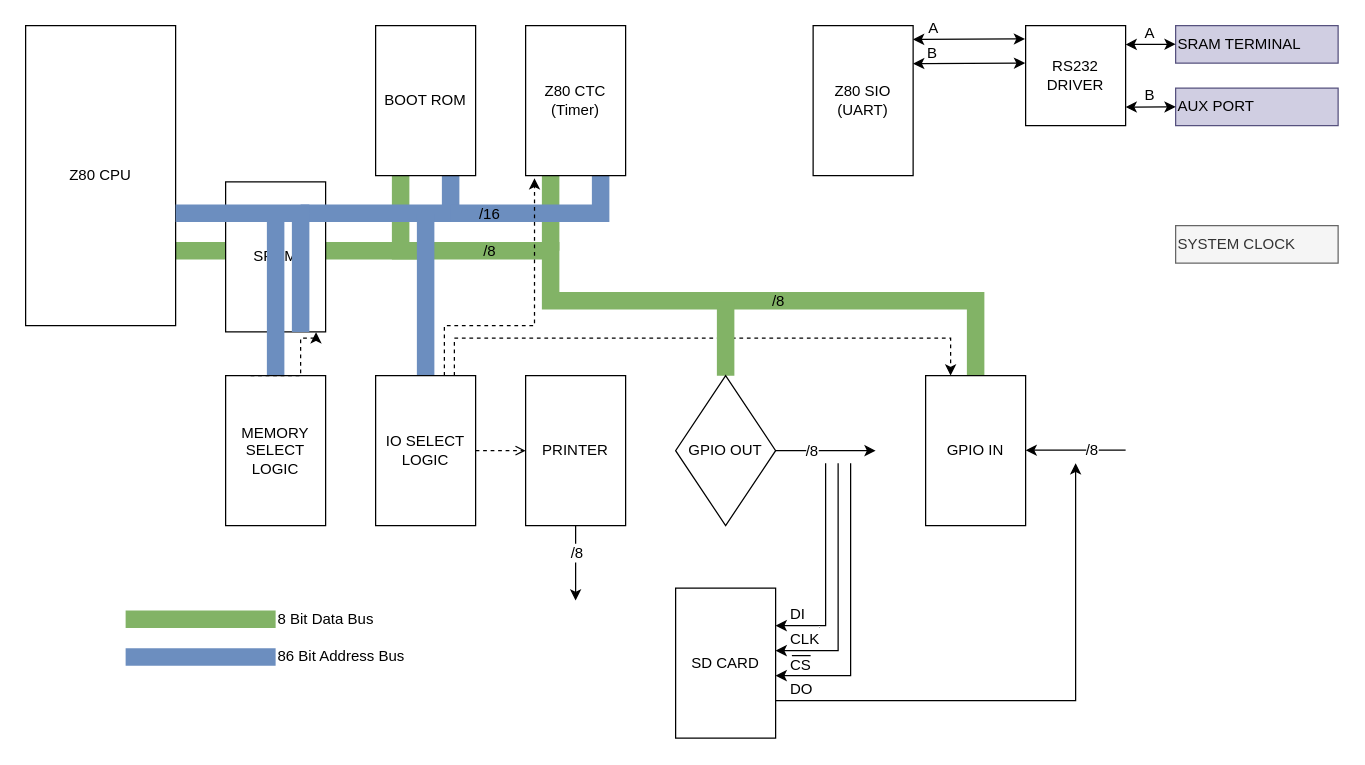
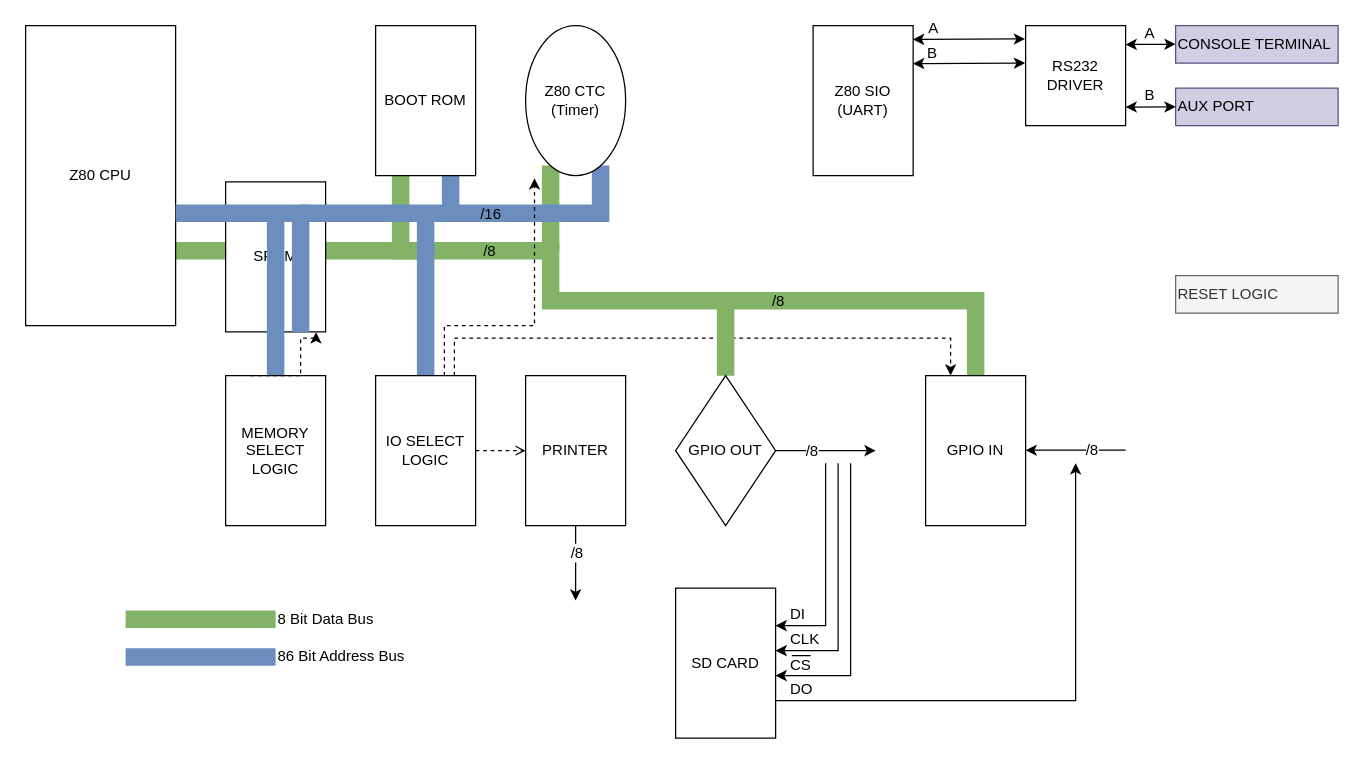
(1231, 44) -> (1243, 44)
(576, 101) -> (576, 101)
(1257, 244) -> none
none -> (1257, 294)
